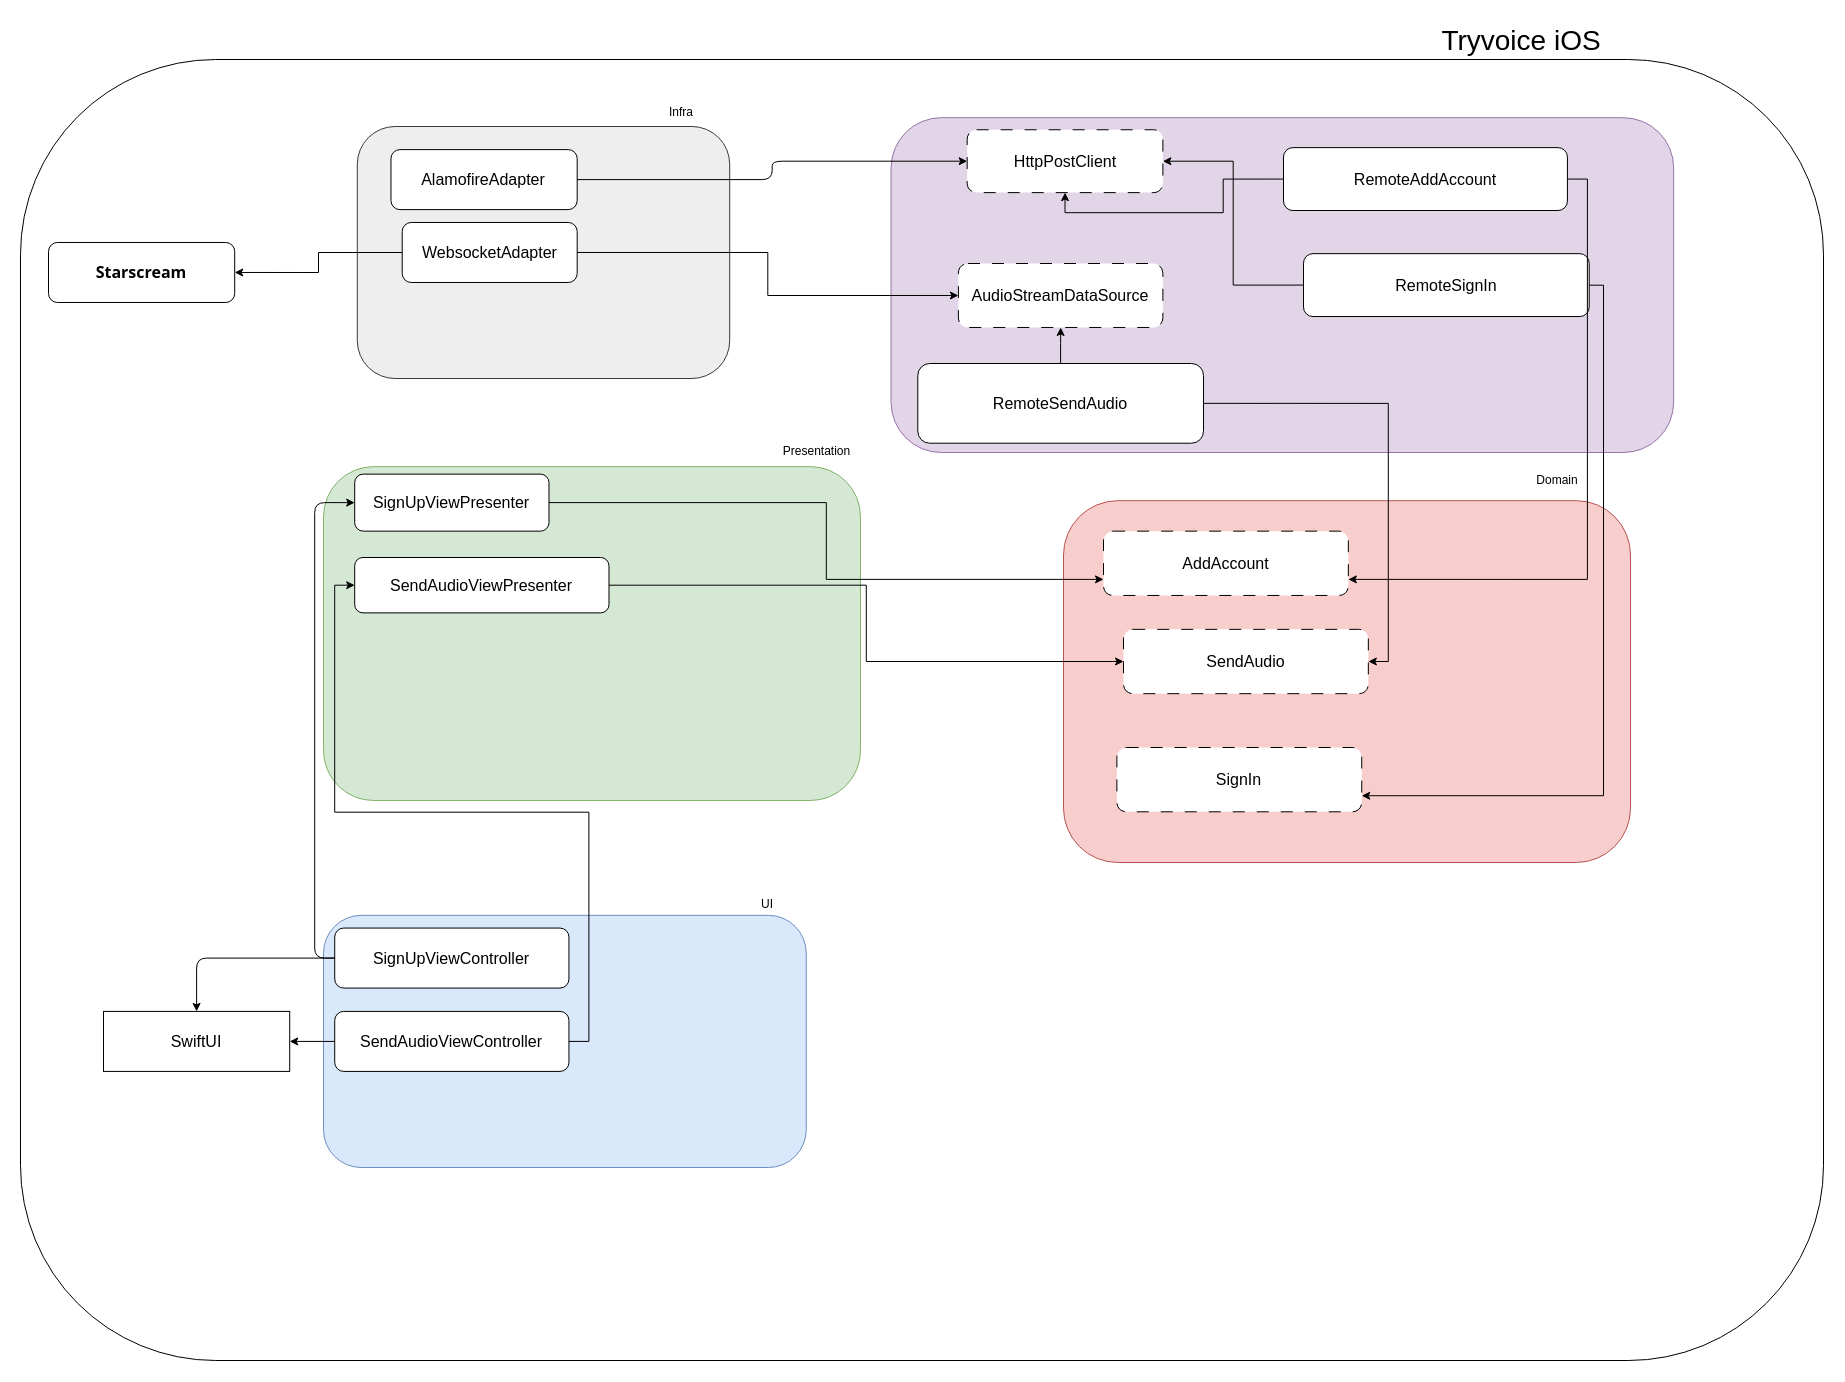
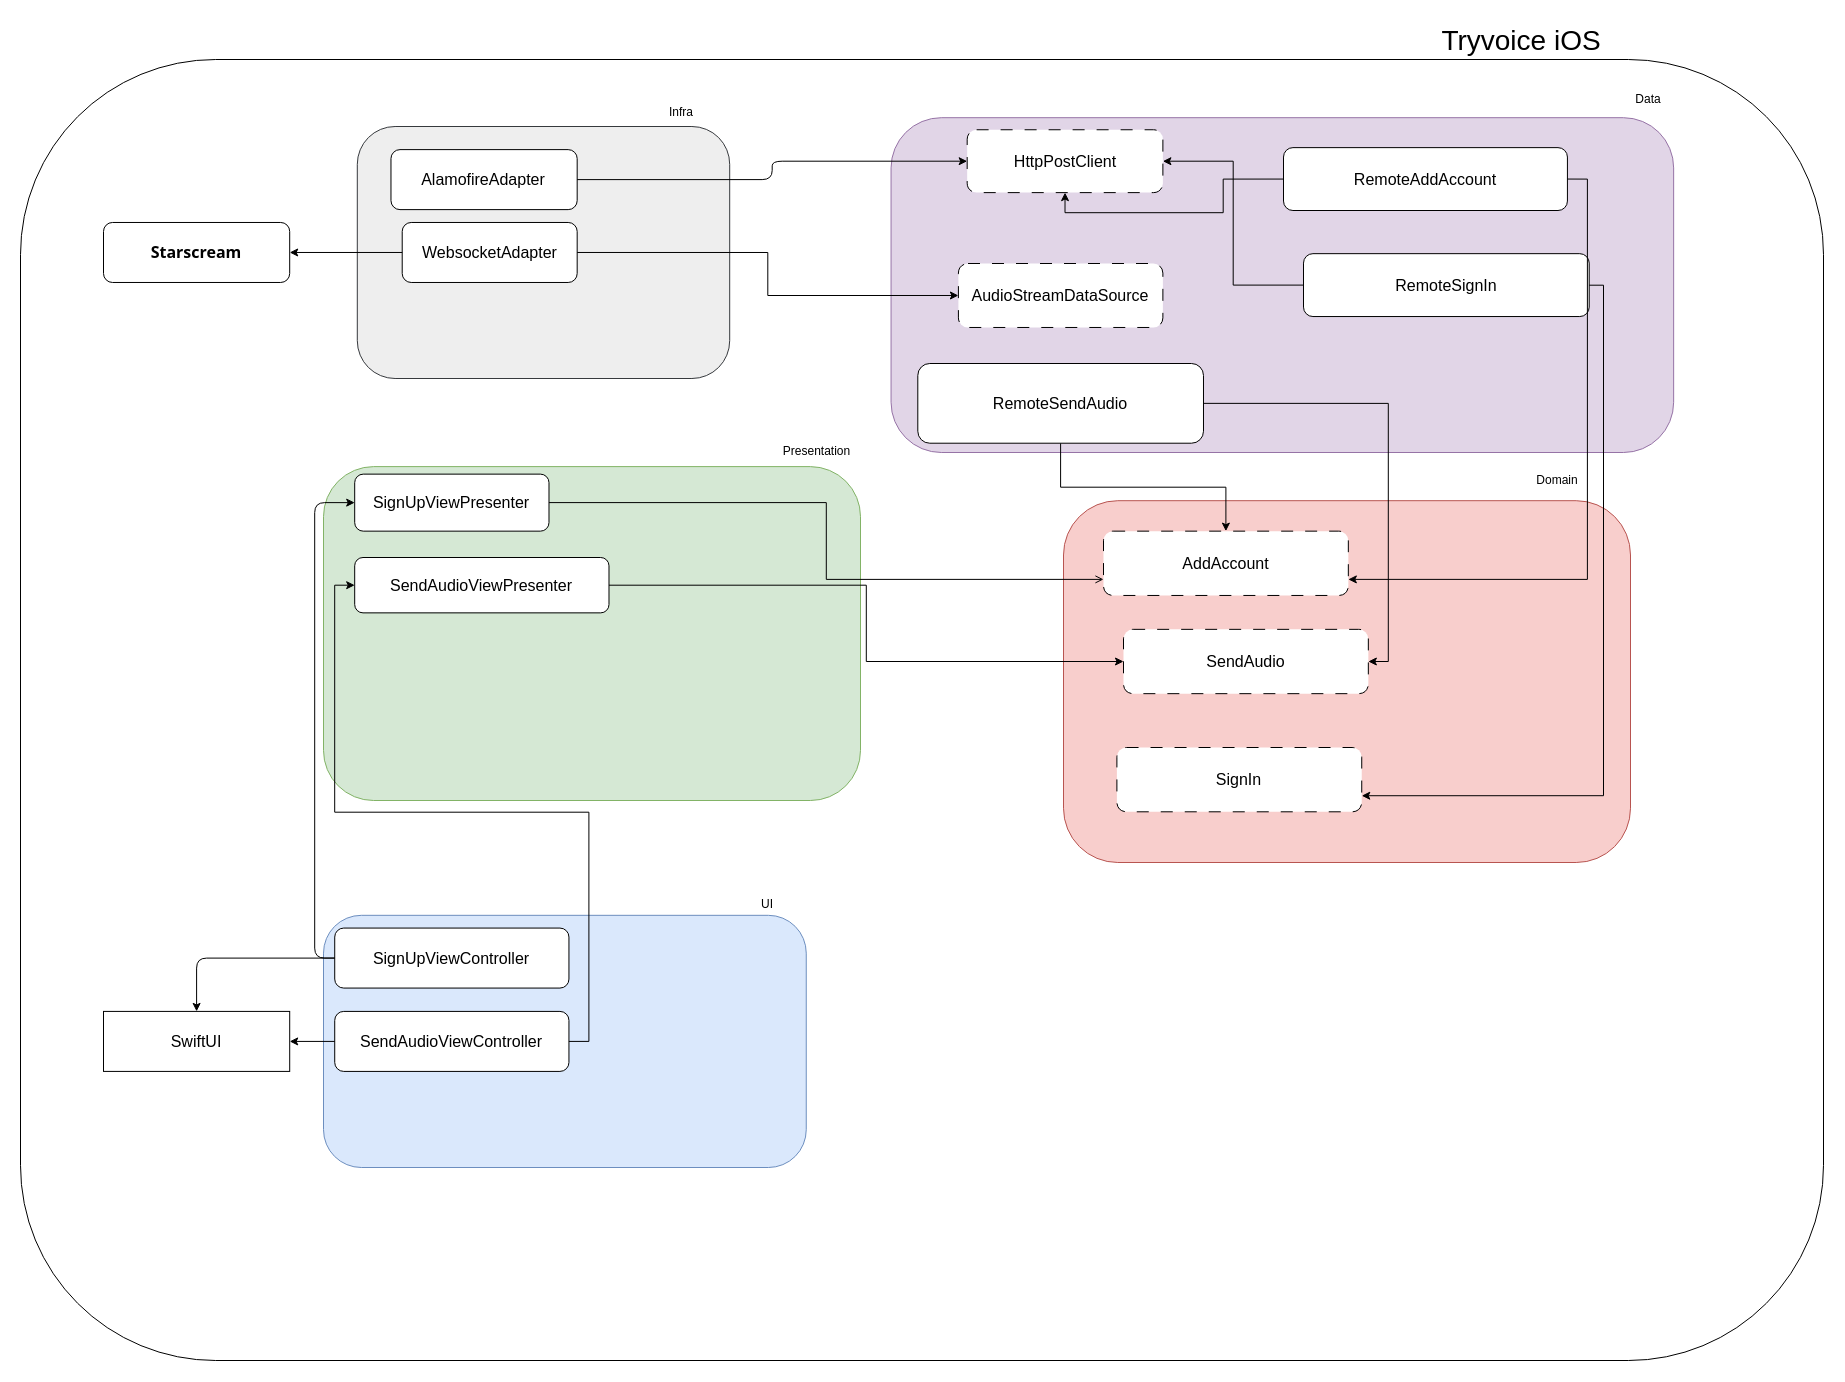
none -> (1649, 99)
(142, 272) -> (197, 252)
(1061, 350) -> (1140, 487)
(1095, 579) -> (1097, 579)
